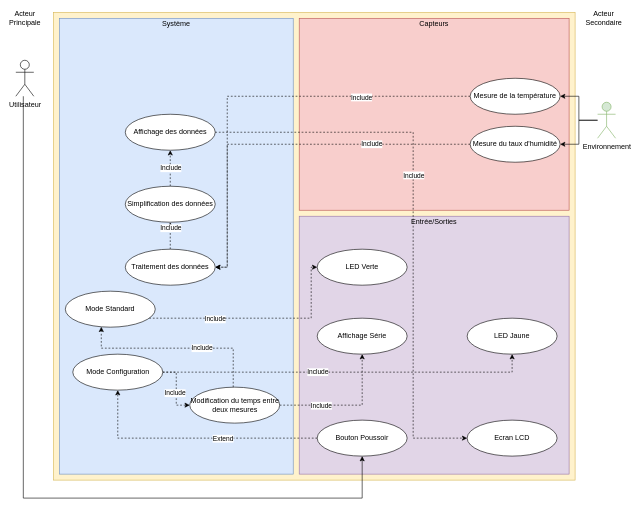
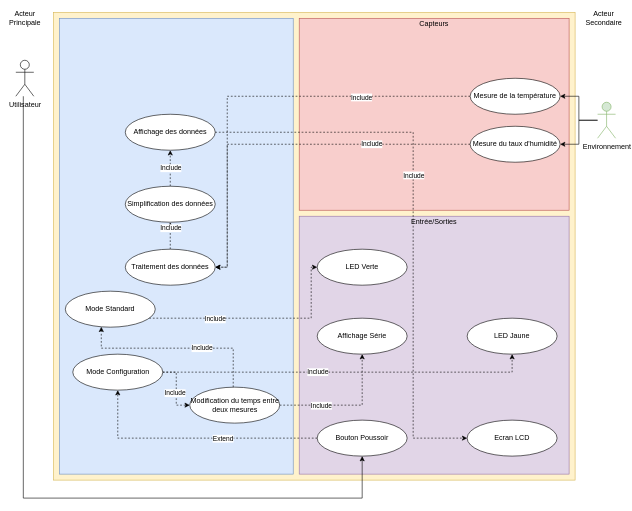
(176, 24) -> none
